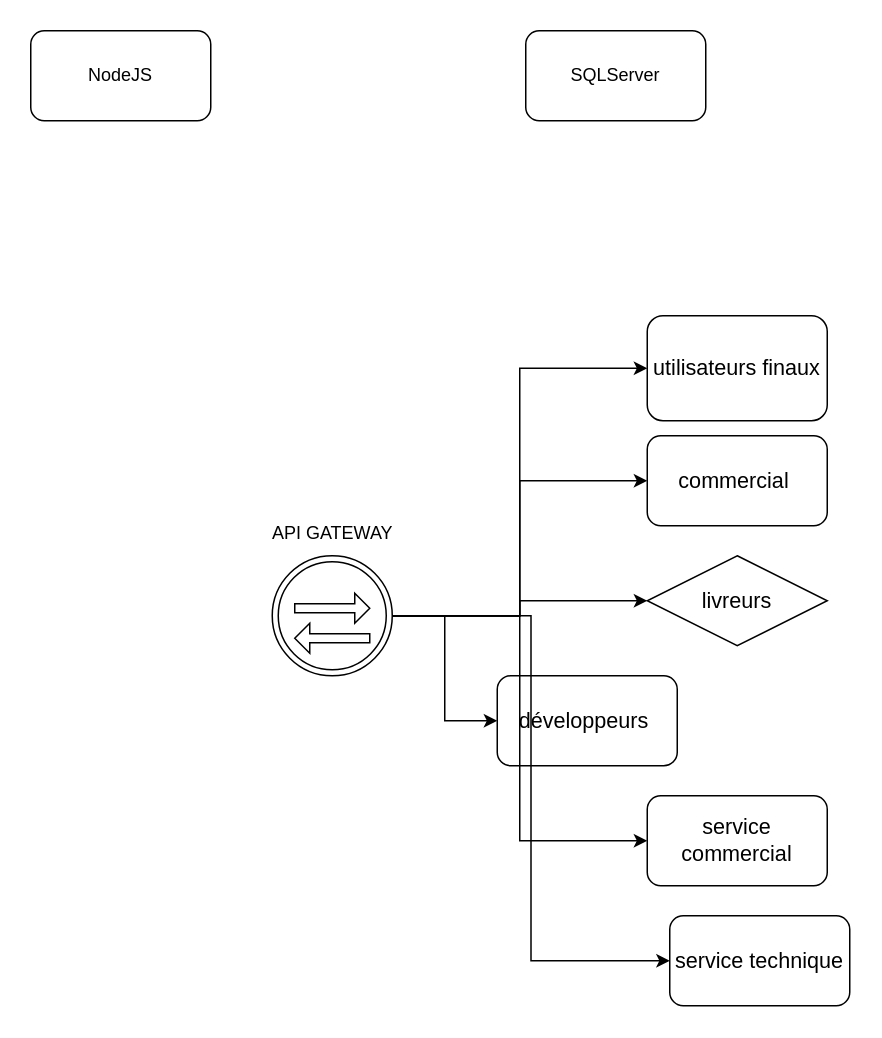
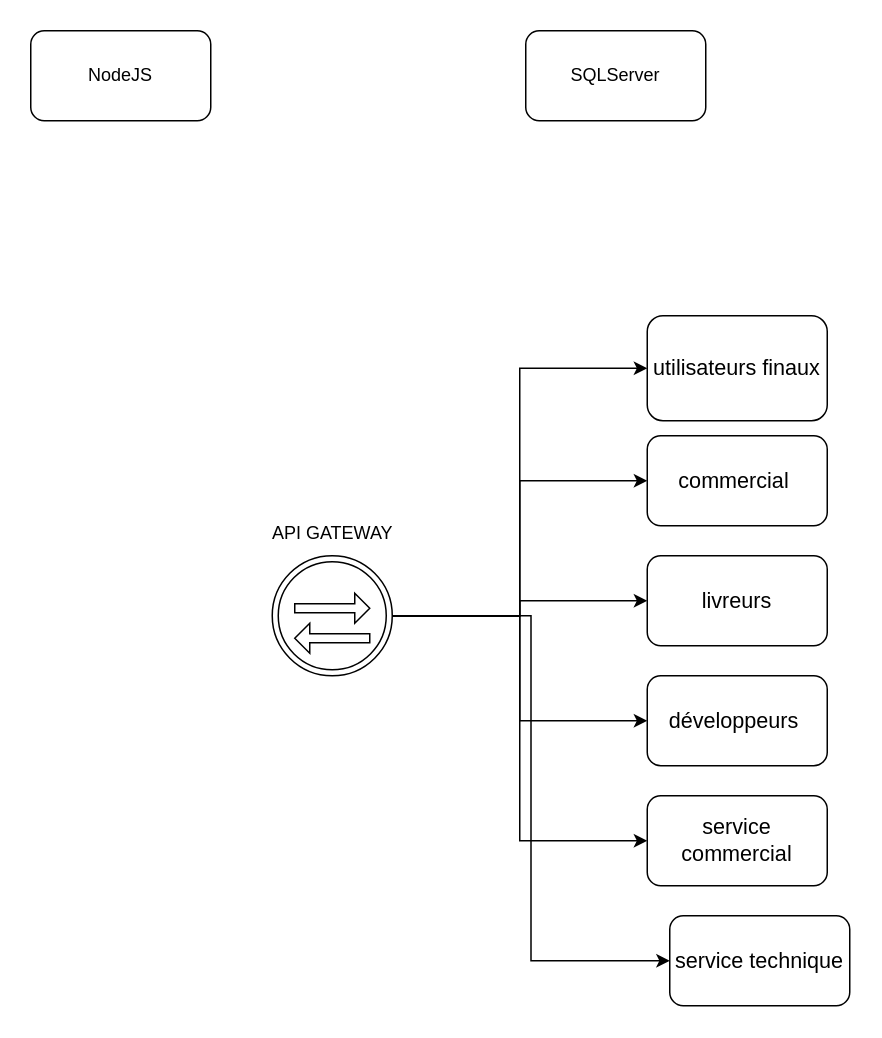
(737, 601) -> (737, 601)
(587, 721) -> (737, 721)
